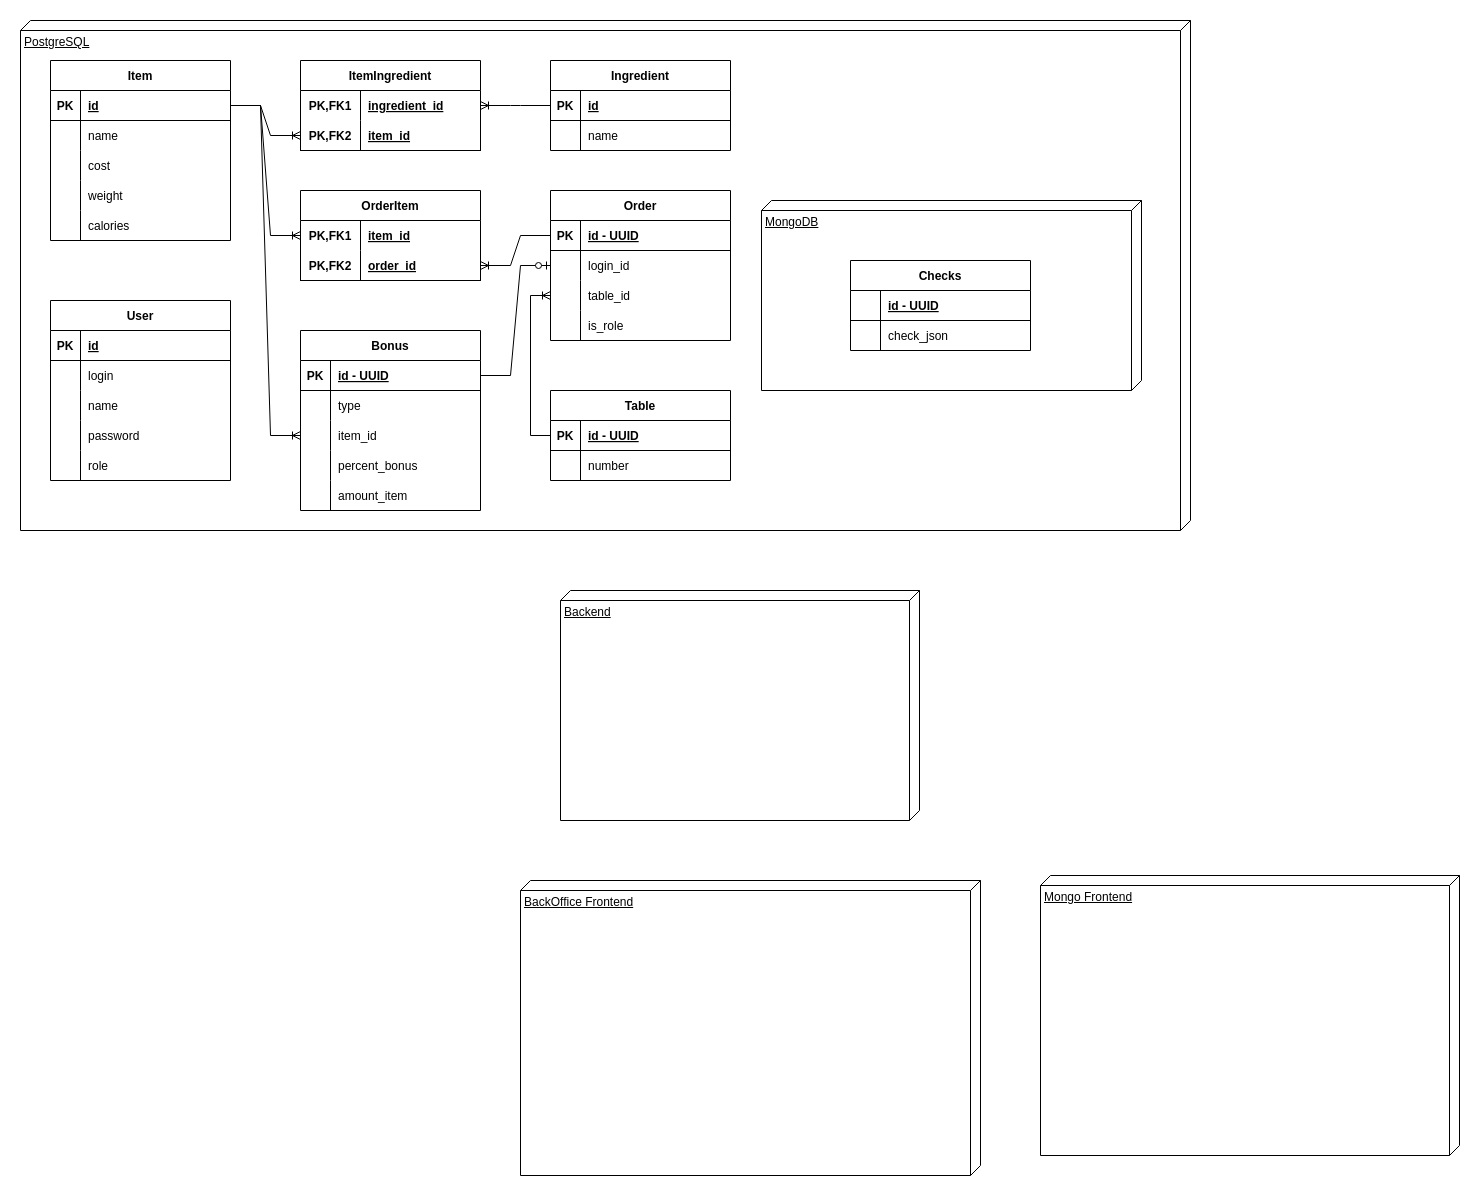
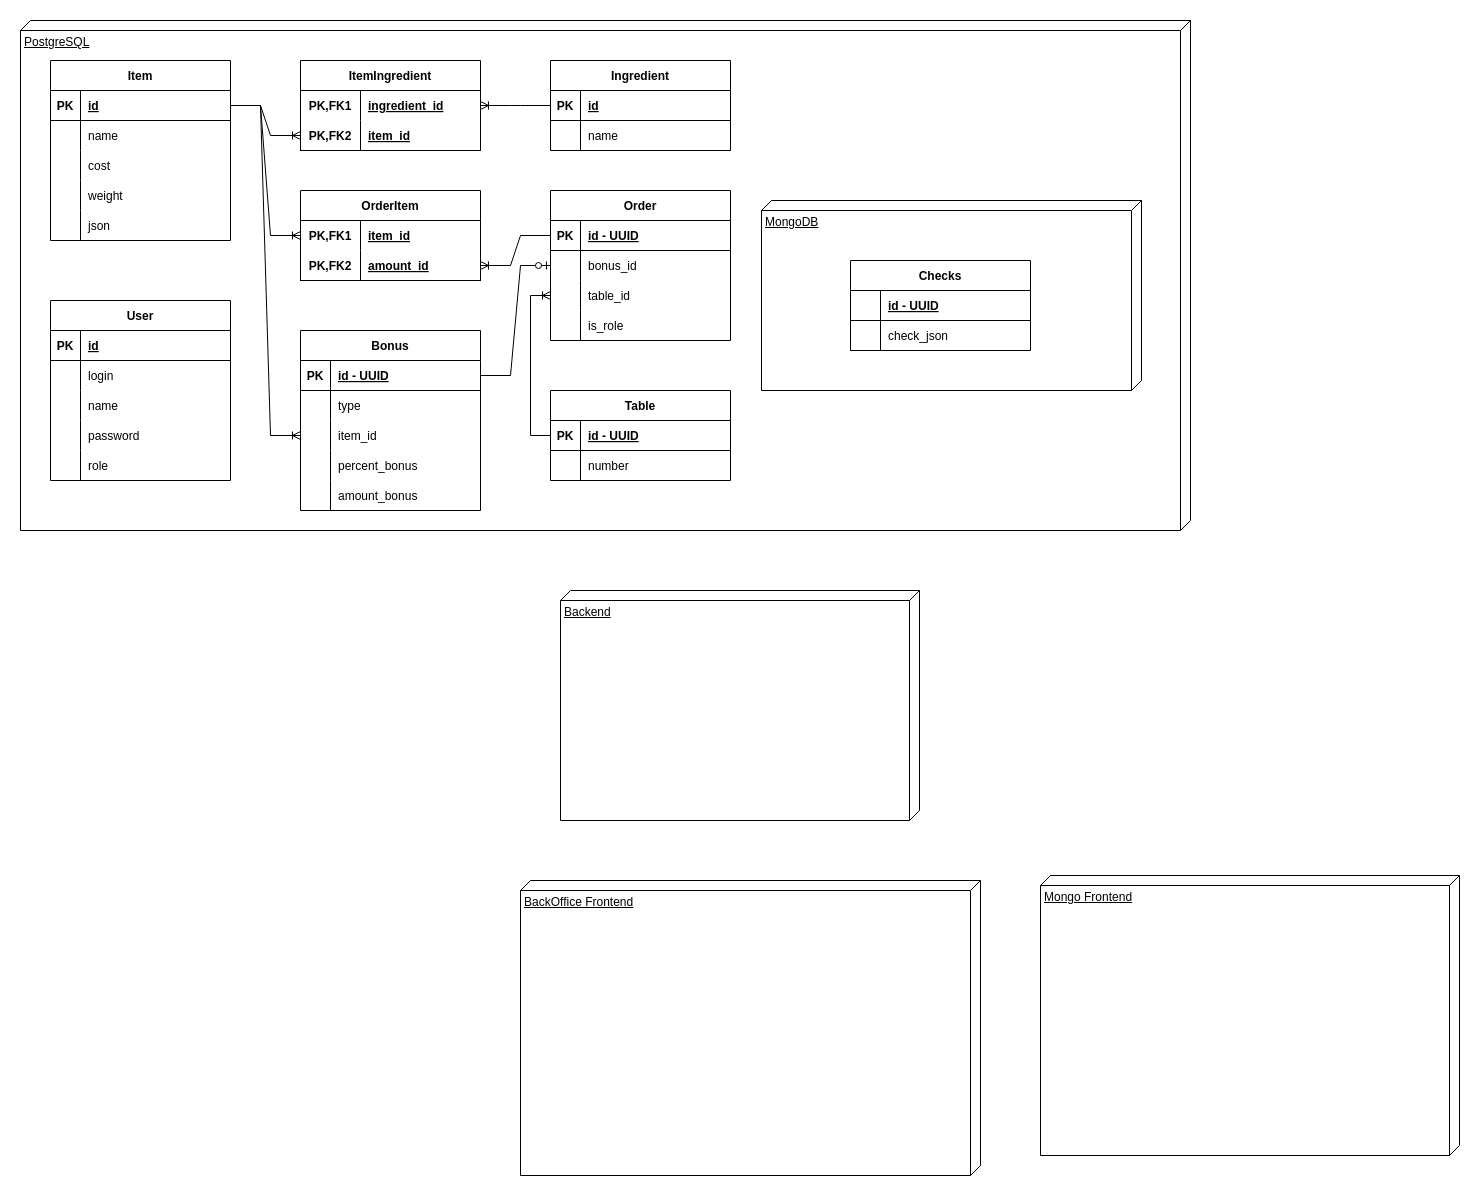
(112, 226) -> (101, 226)
(393, 266) -> (397, 266)
(610, 266) -> (613, 266)
(373, 496) -> (378, 496)
